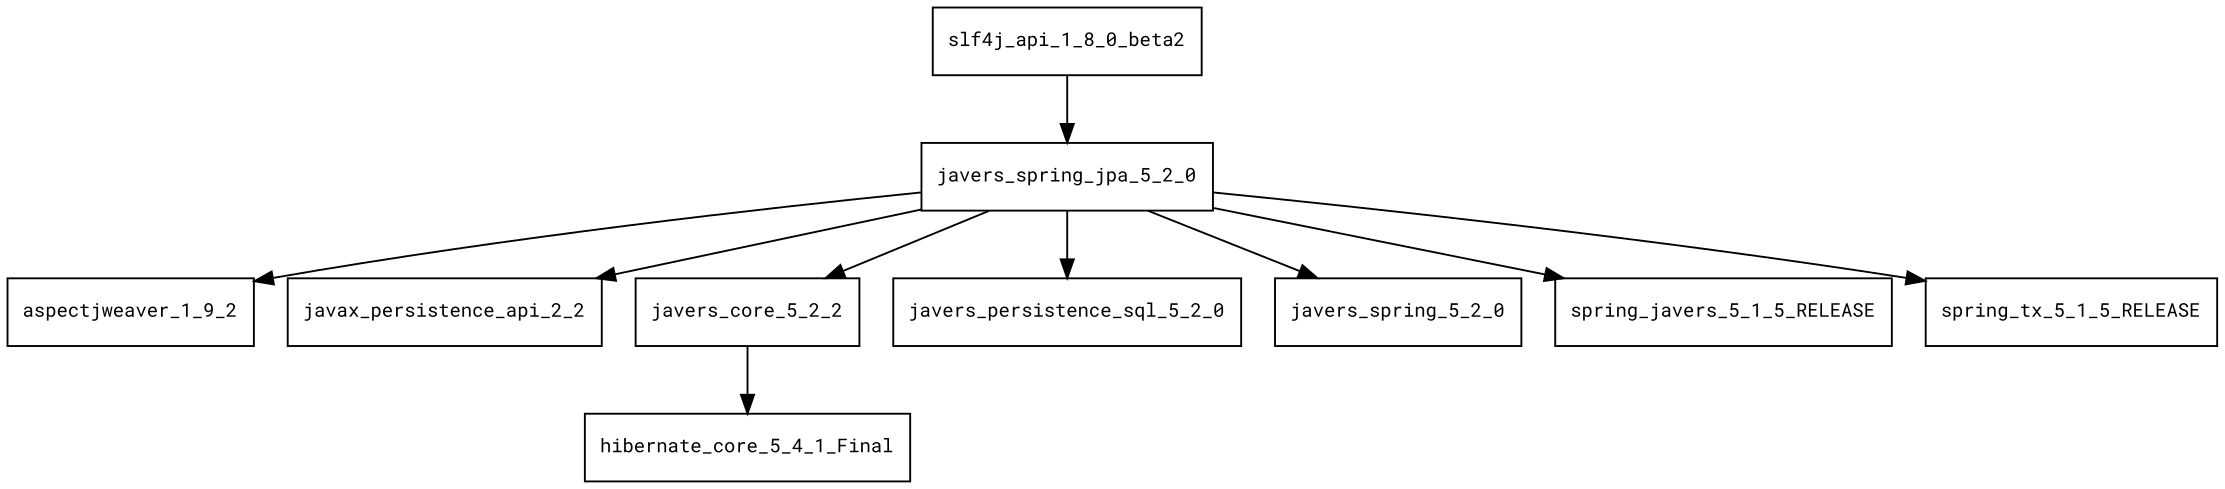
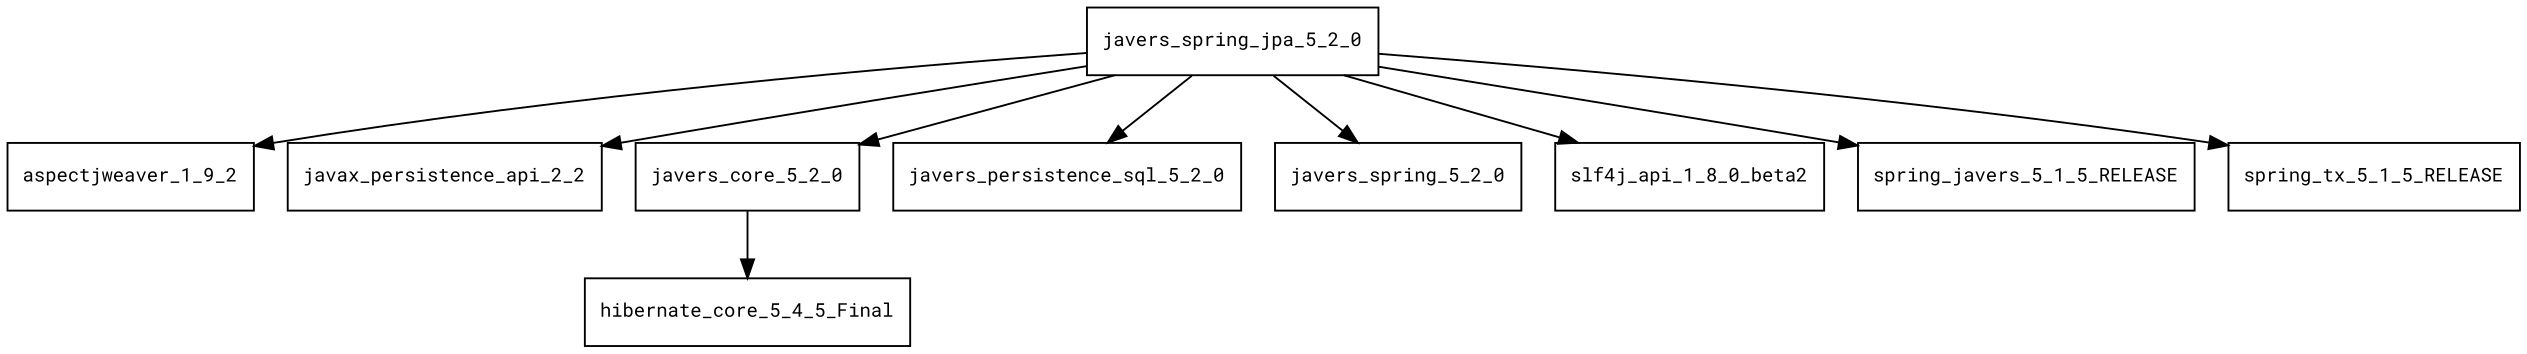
(1067, 100) -> (1452, 106)
(748, 312) -> (748, 177)
(748, 448) -> (748, 312)
